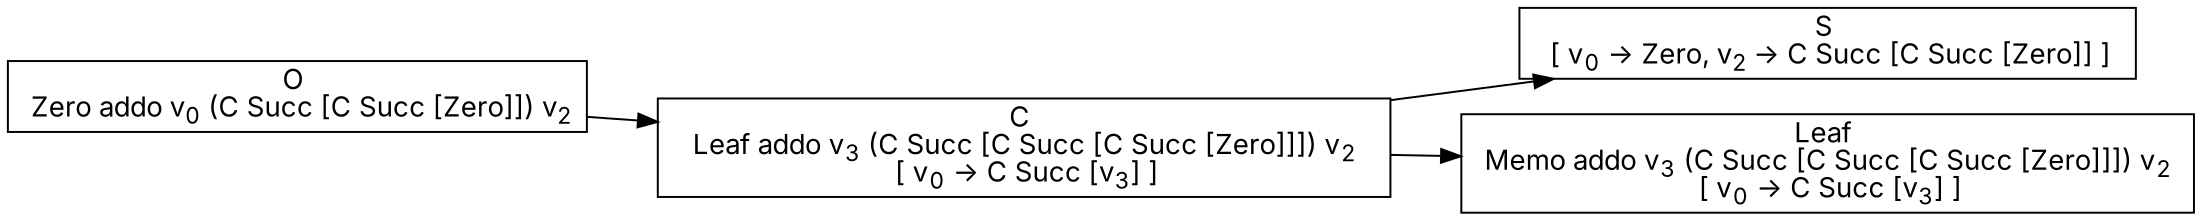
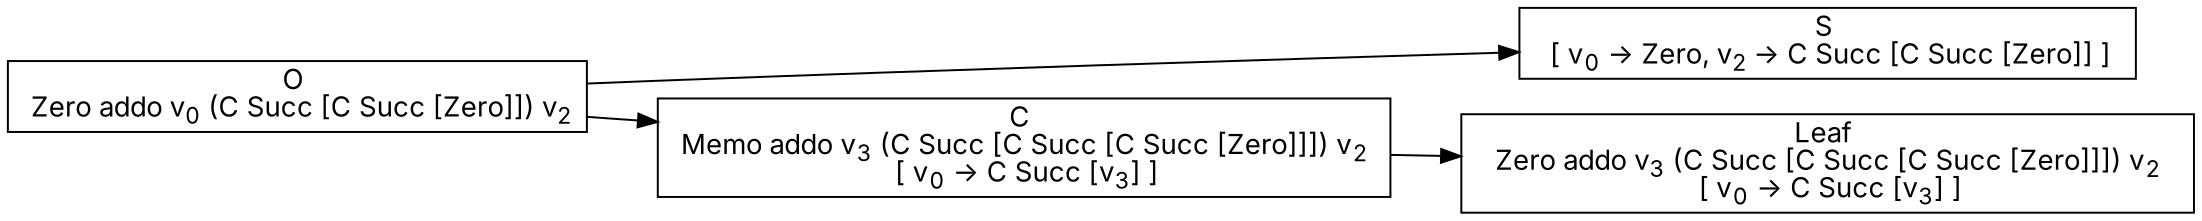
(1462, 91) -> (1043, 67)
(765, 146) -> (765, 146)
(1569, 161) -> (1569, 161)
